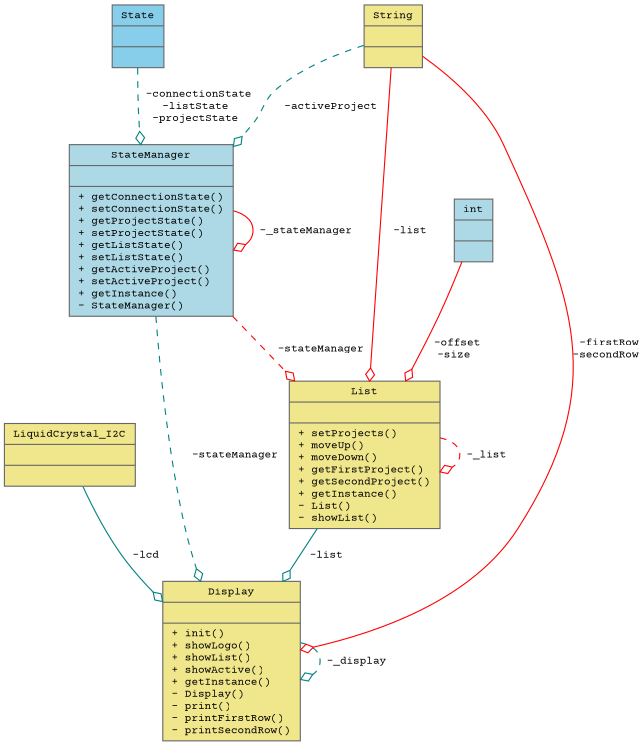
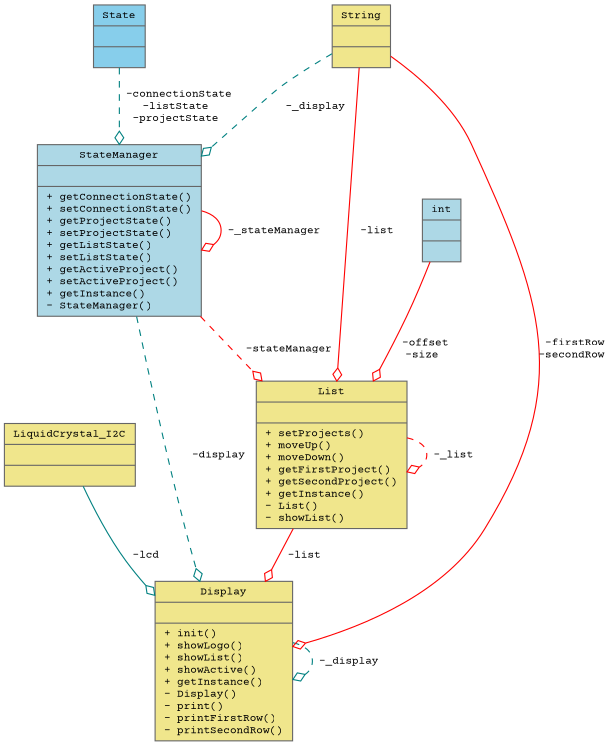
(328, 106) -> (312, 106)
(232, 455) -> (216, 455)
(304, 549) -> (282, 549)
